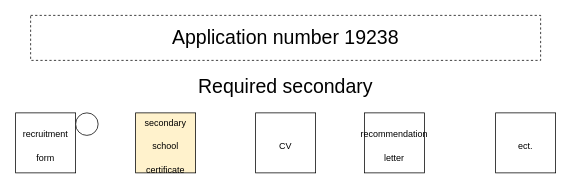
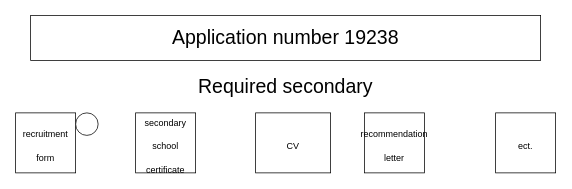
(285, 38) -> (285, 38)
(165, 143) -> (165, 143)
(285, 143) -> (293, 143)
